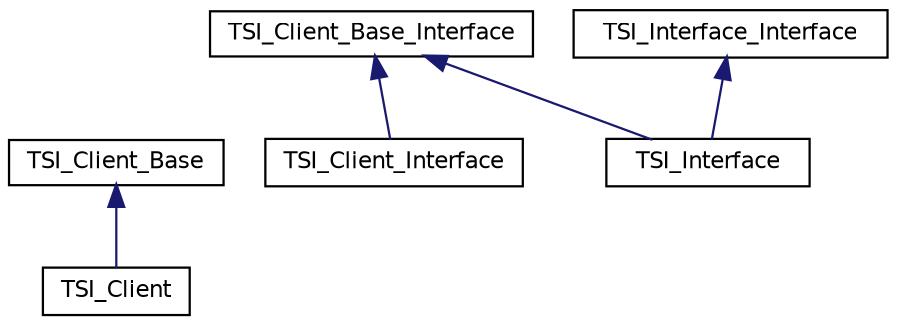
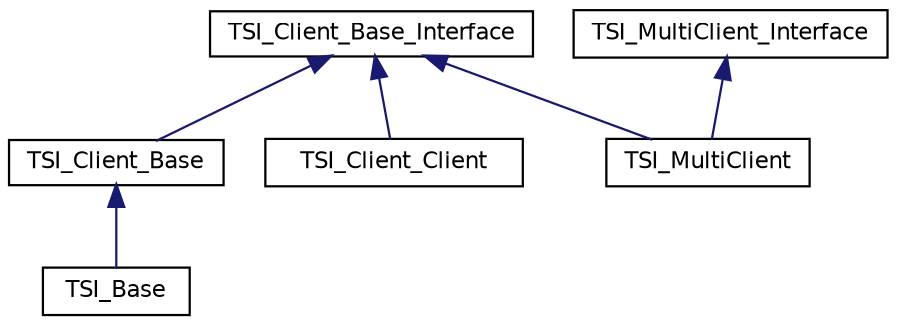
(731, 34) -> (731, 34)
none -> (233, 103)
(394, 163) -> (394, 163)
(708, 163) -> (708, 163)
(116, 291) -> (116, 291)
